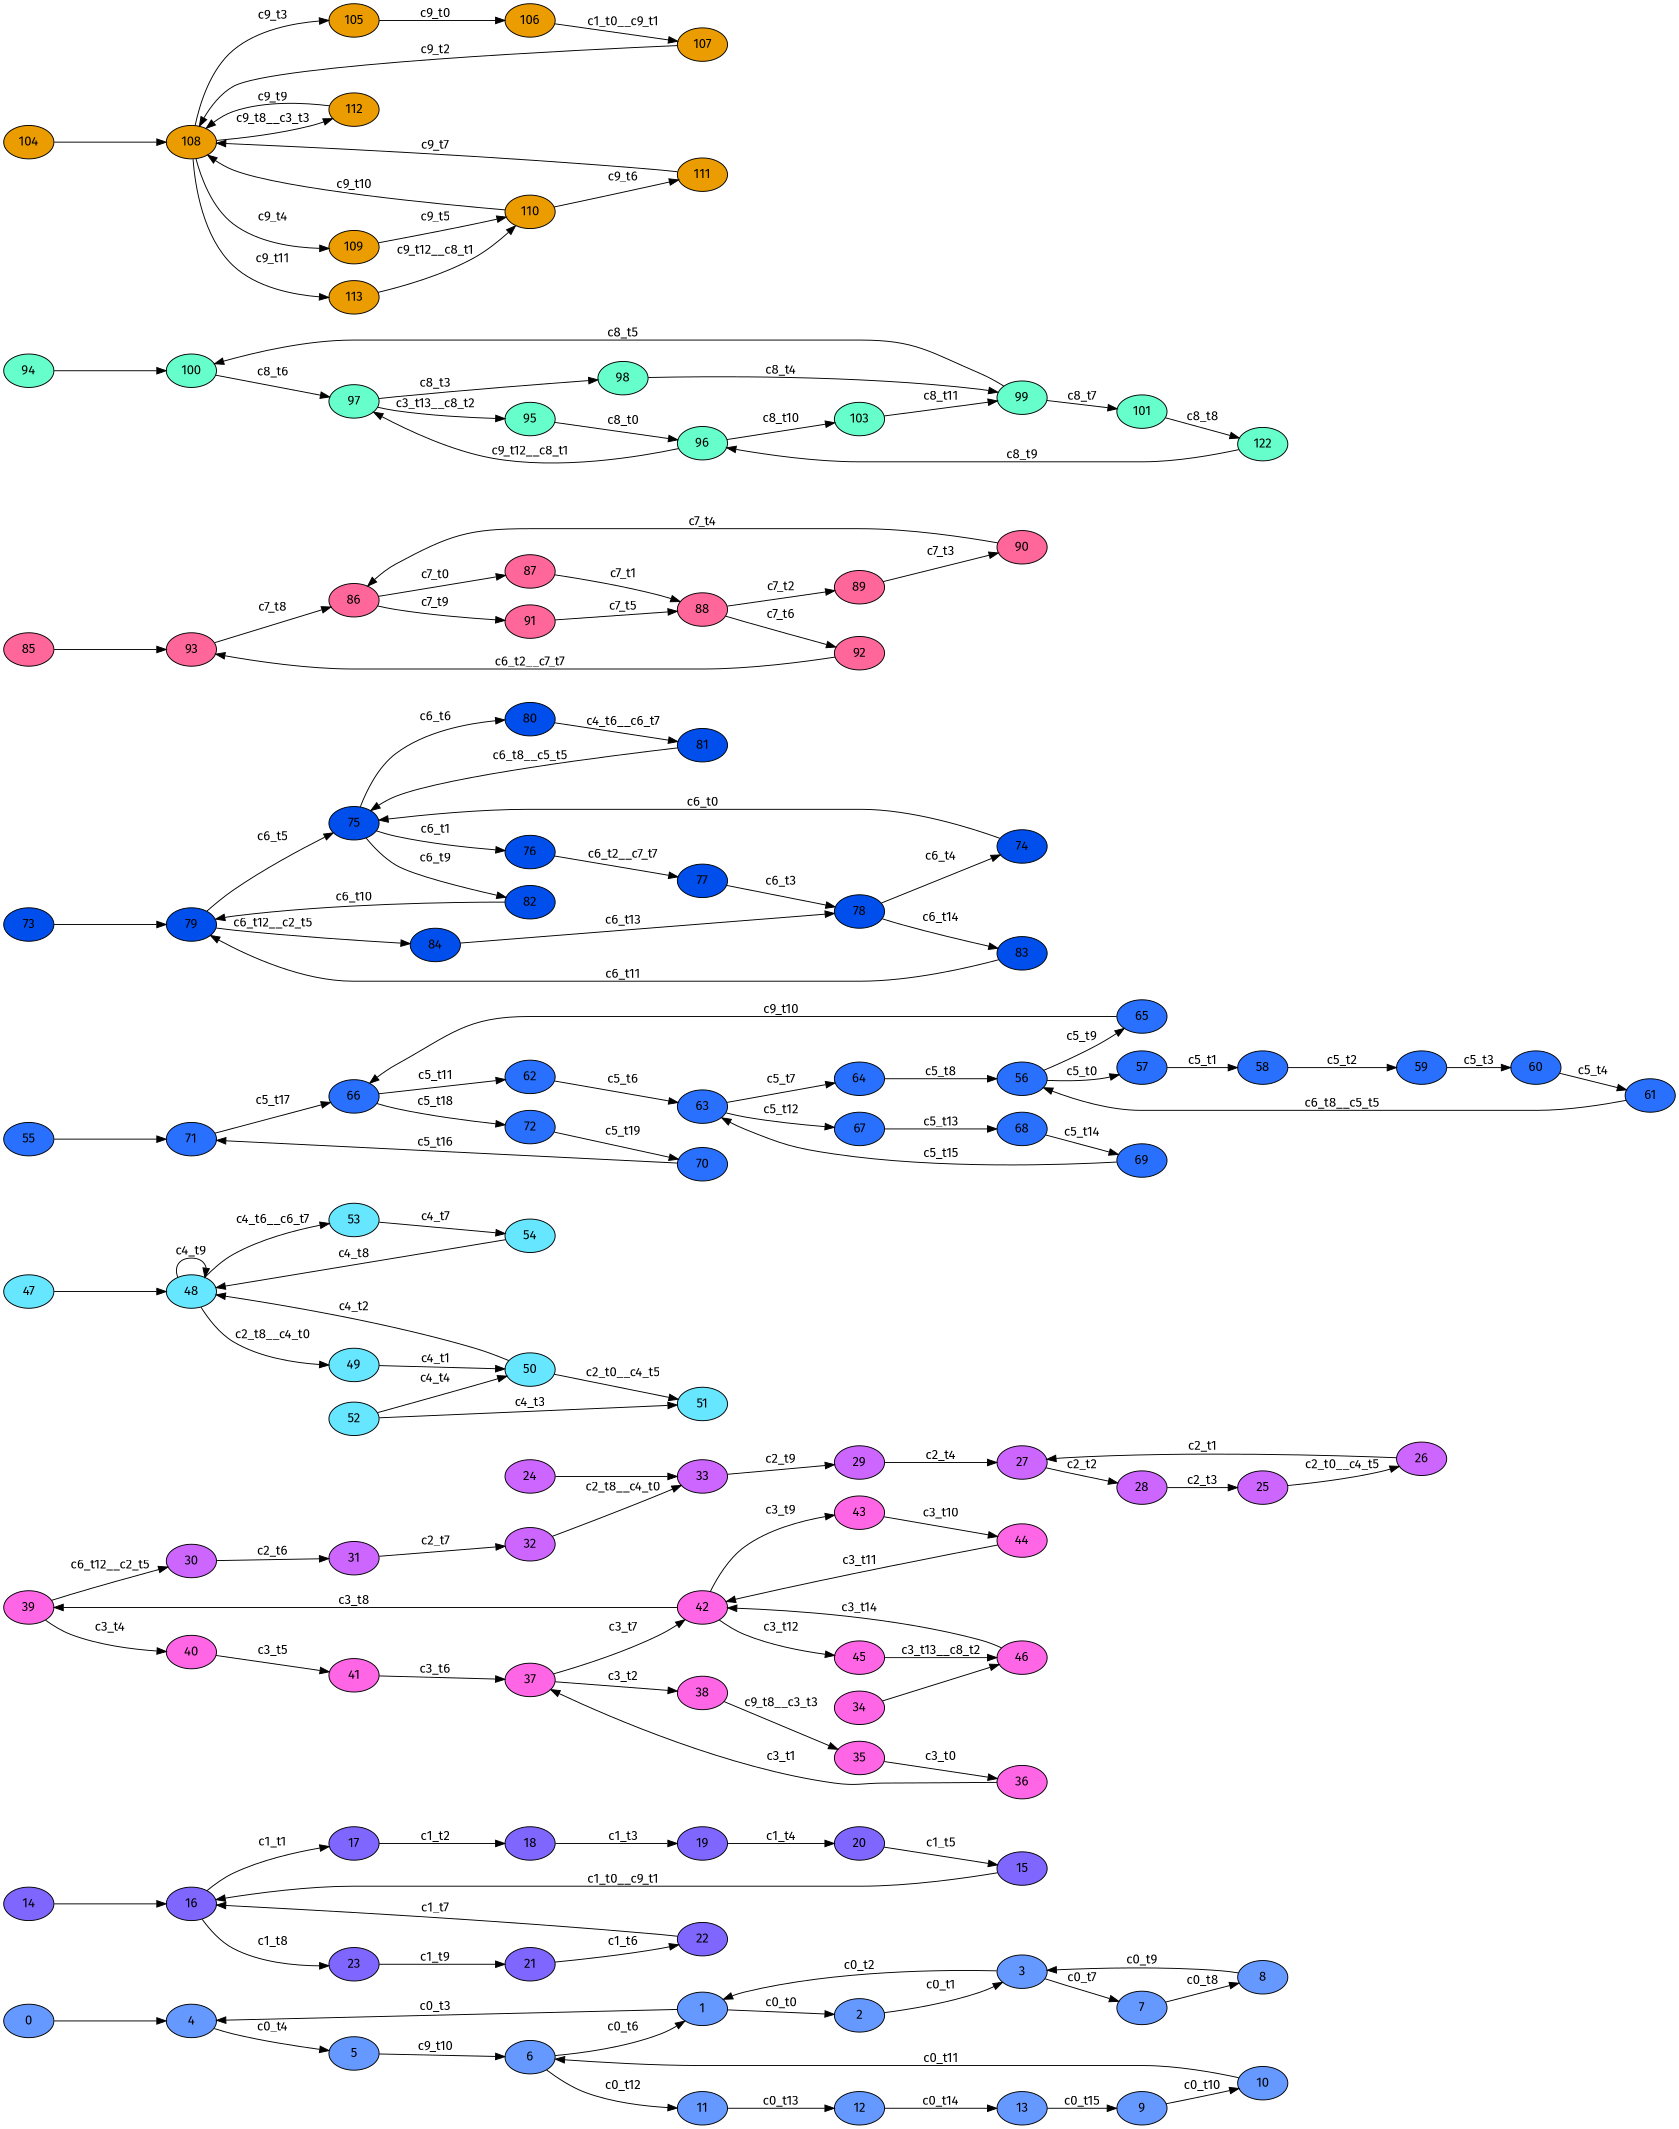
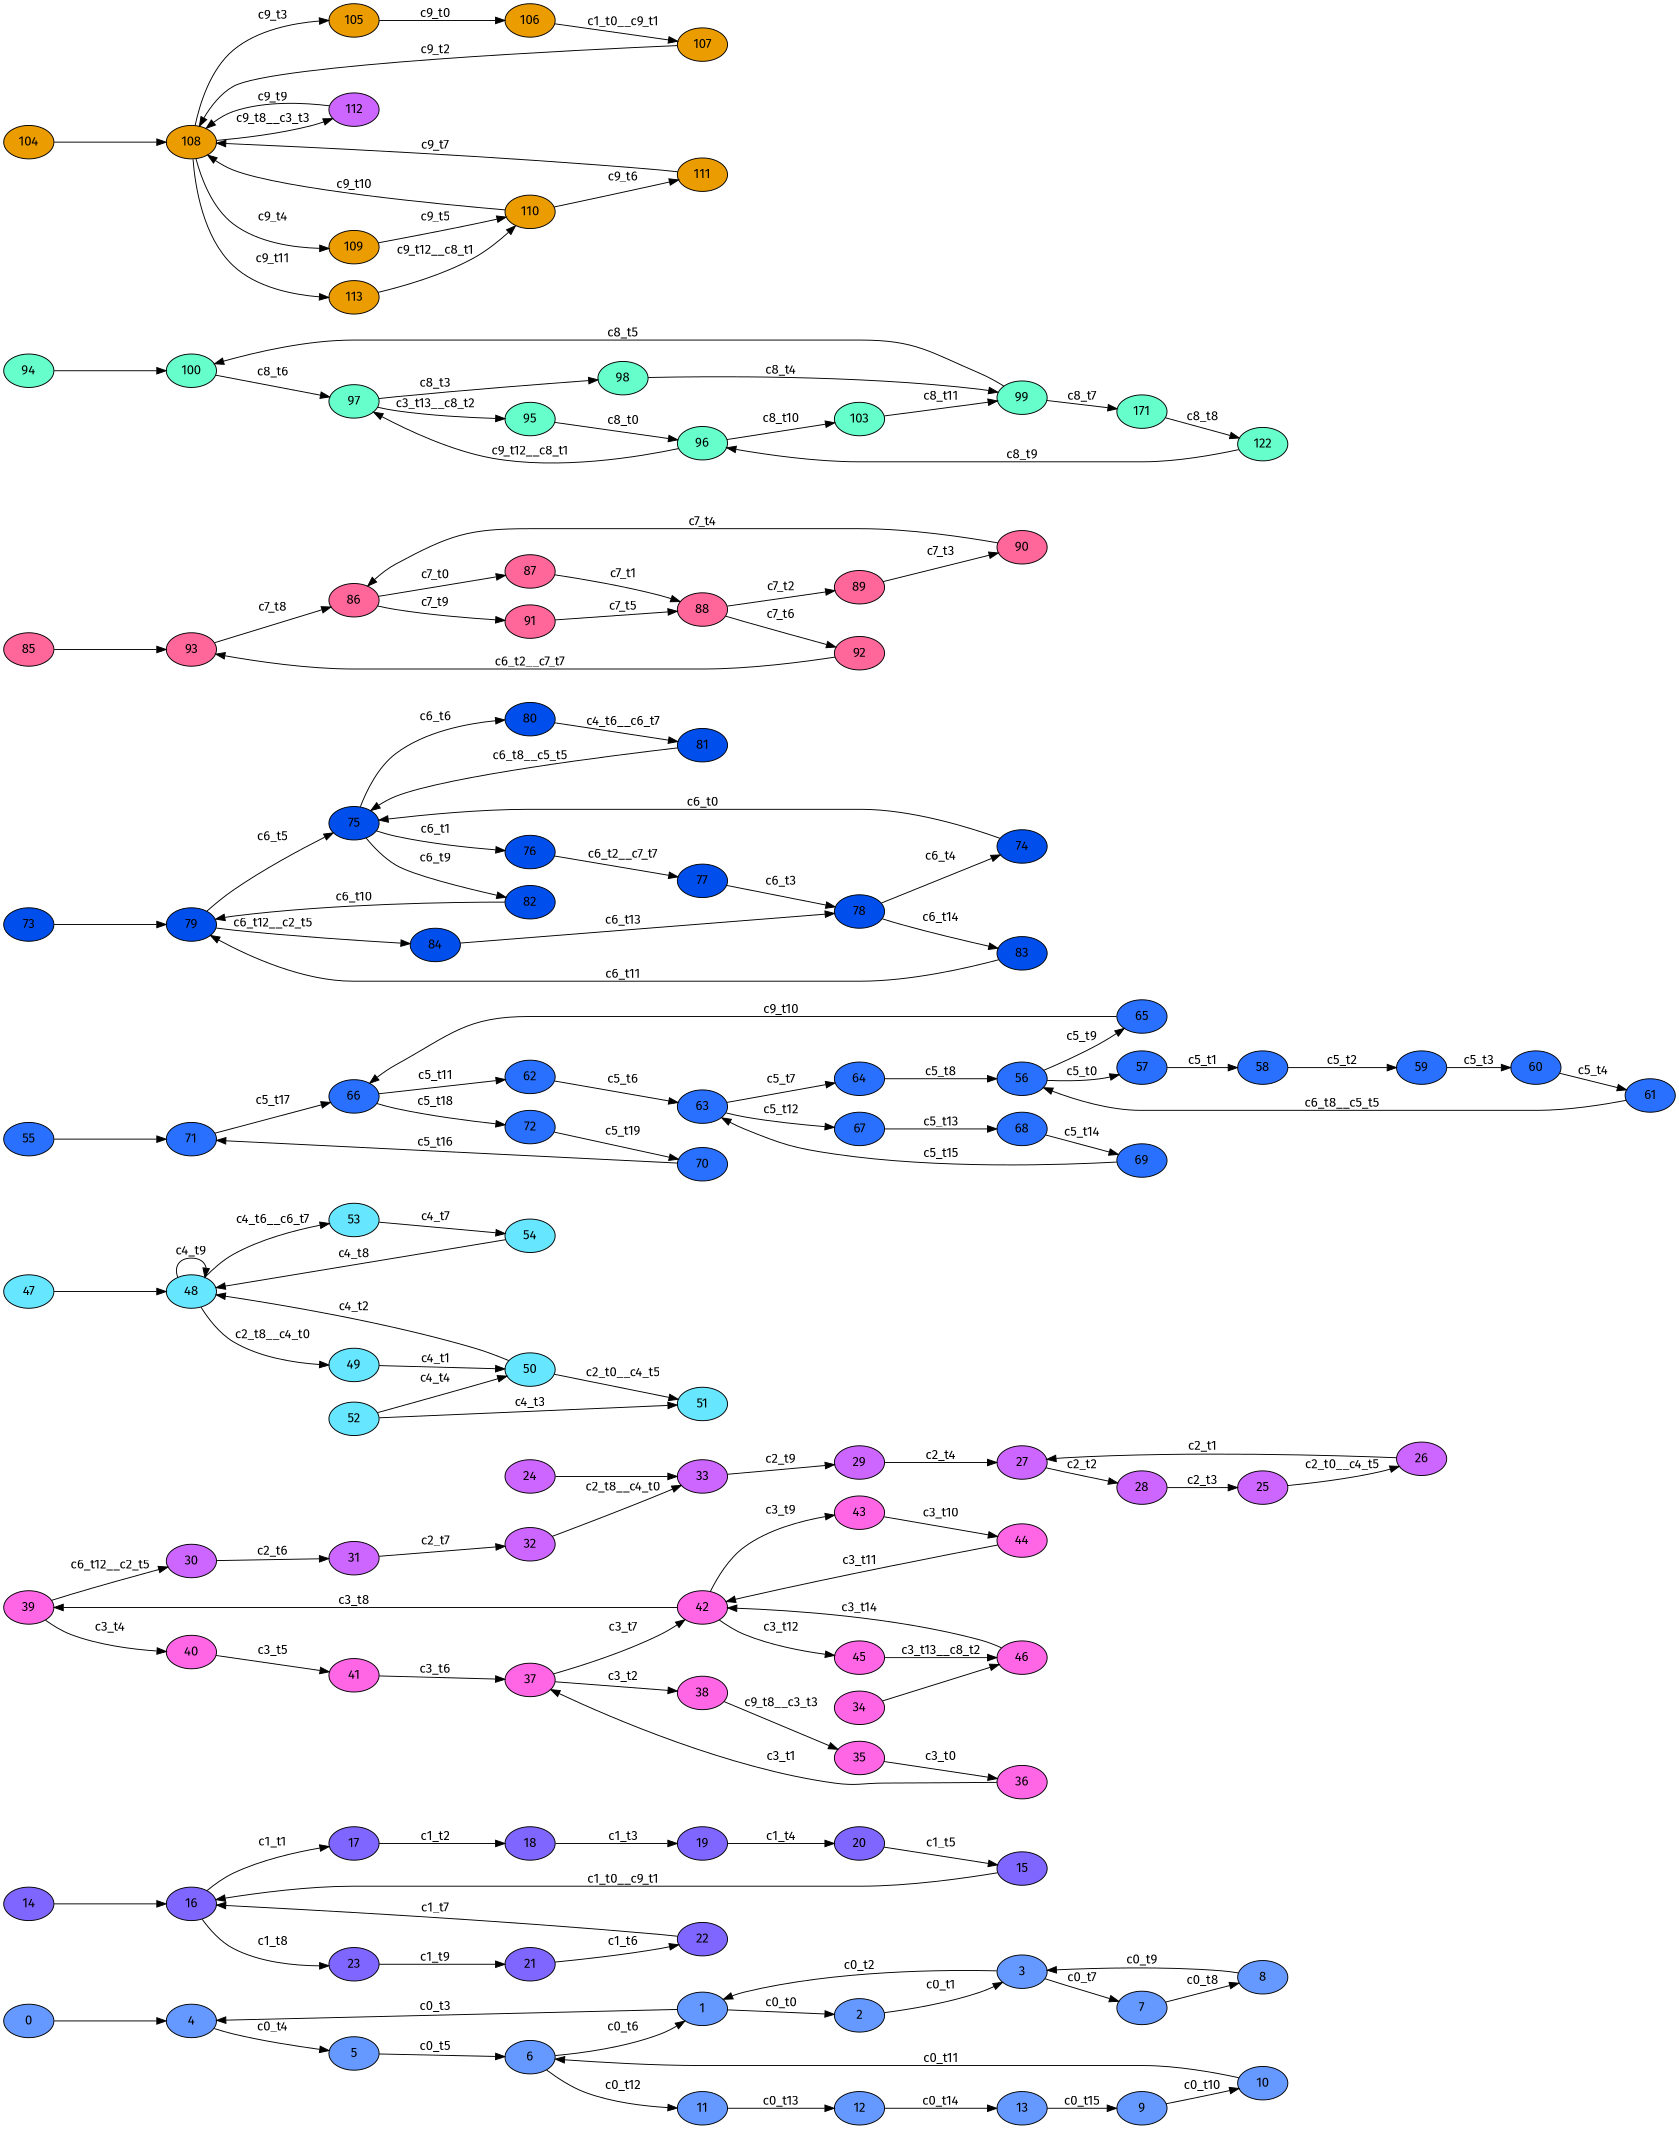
(354, 110) -> (354, 110)
(1142, 412) -> (1142, 412)
(435, 2046) -> (435, 2046)
